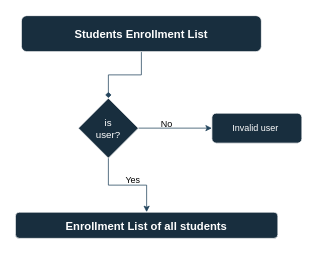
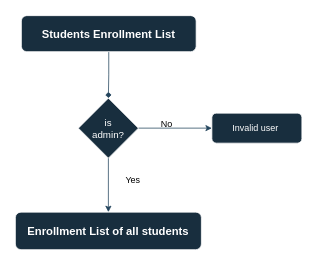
(141, 33) -> (109, 33)
(108, 128) -> (108, 128)
(147, 225) -> (108, 231)
